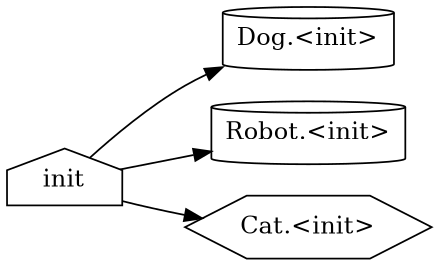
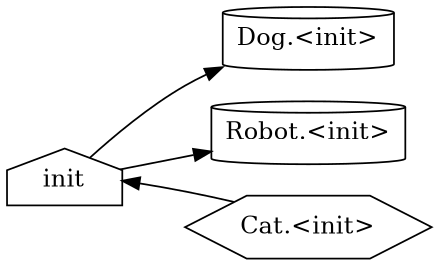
(153, 208) -> (187, 192)
